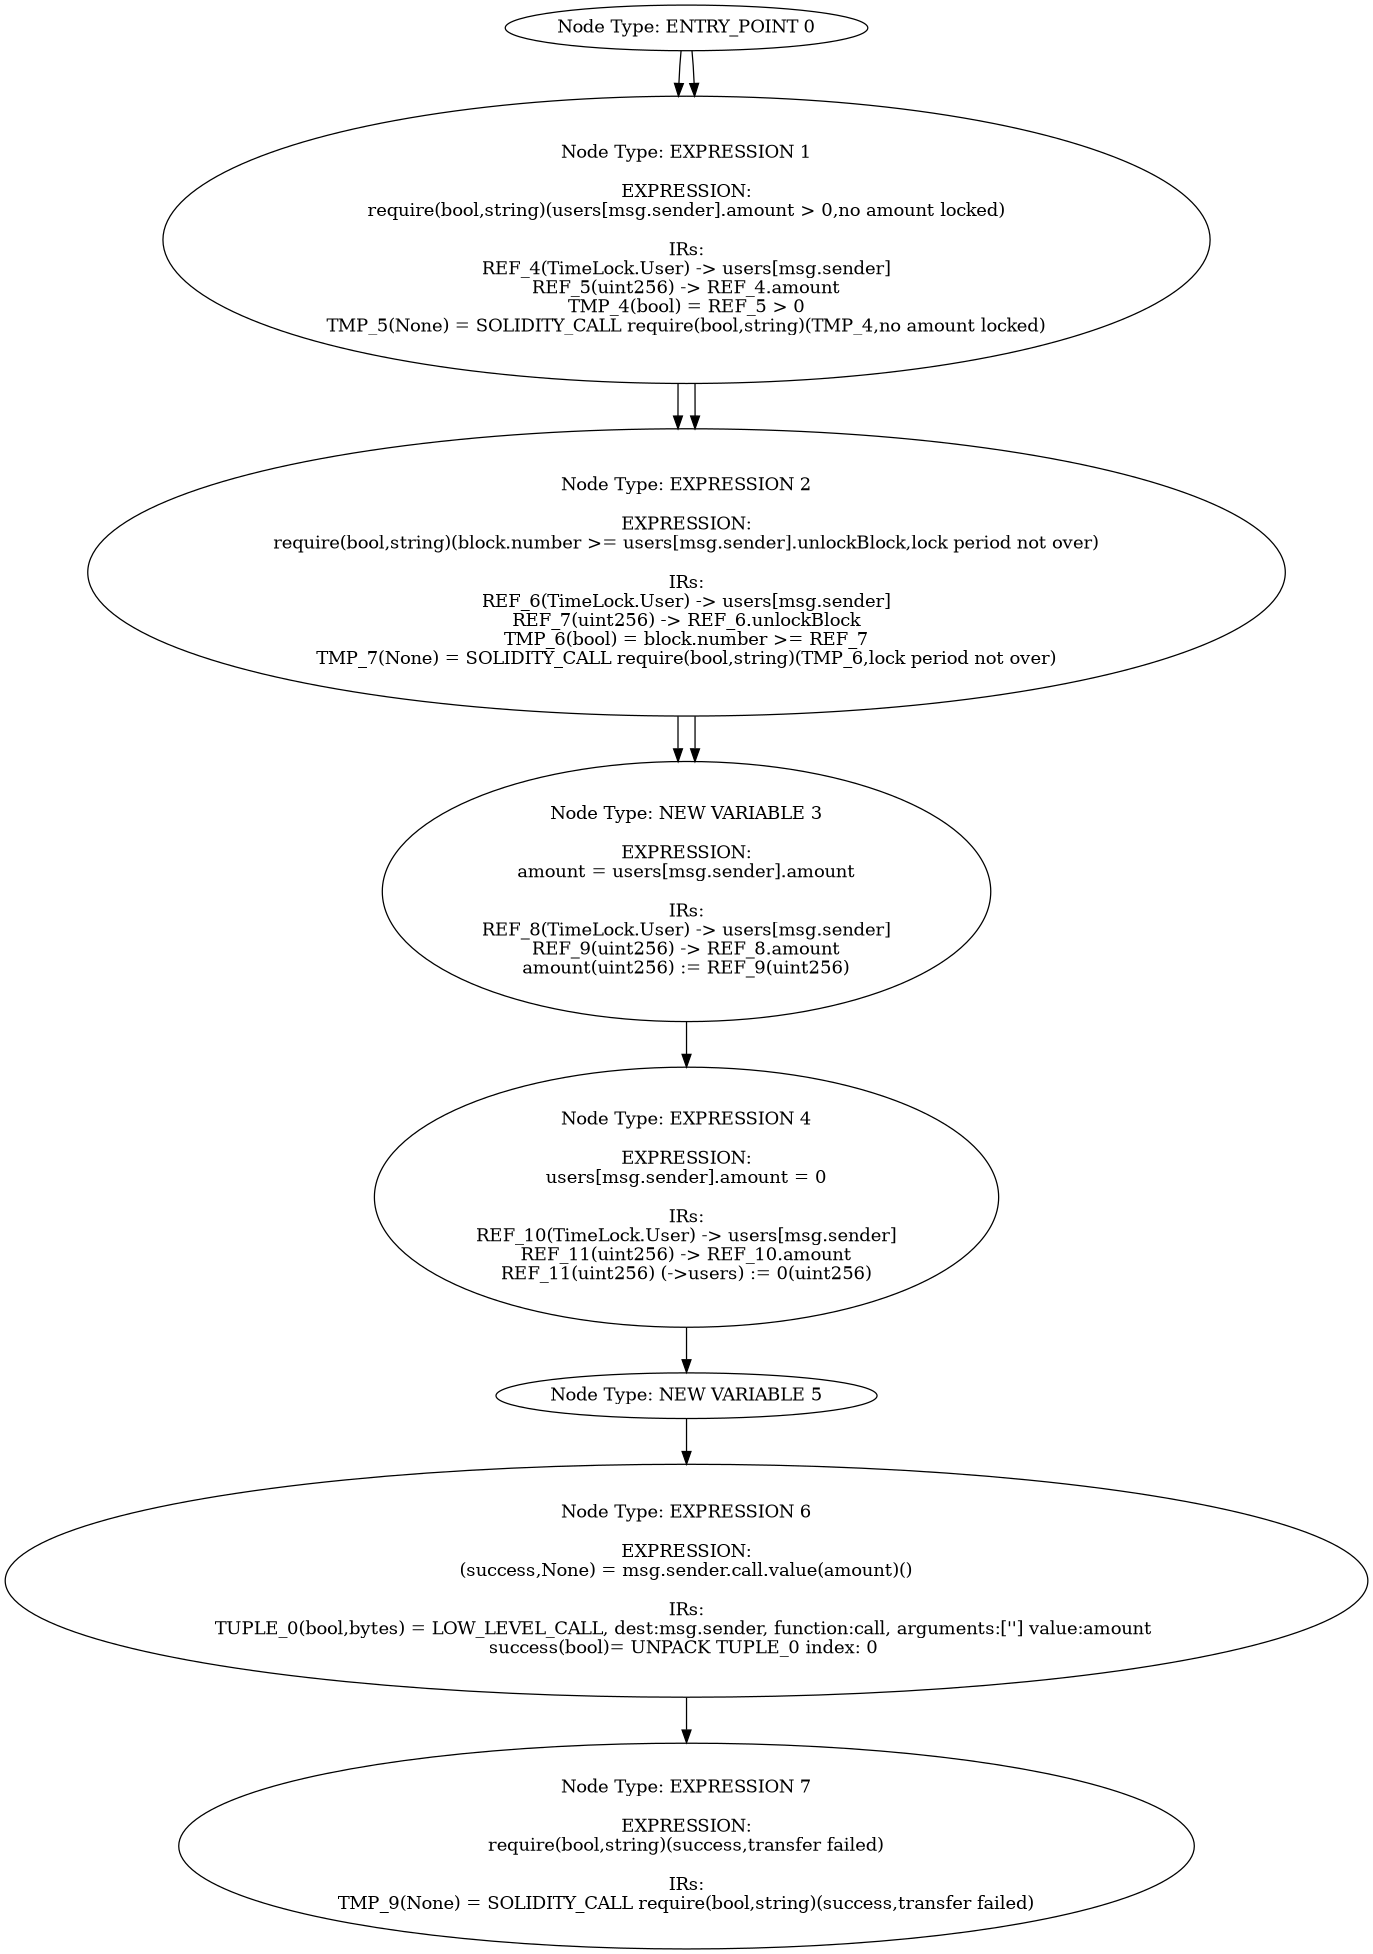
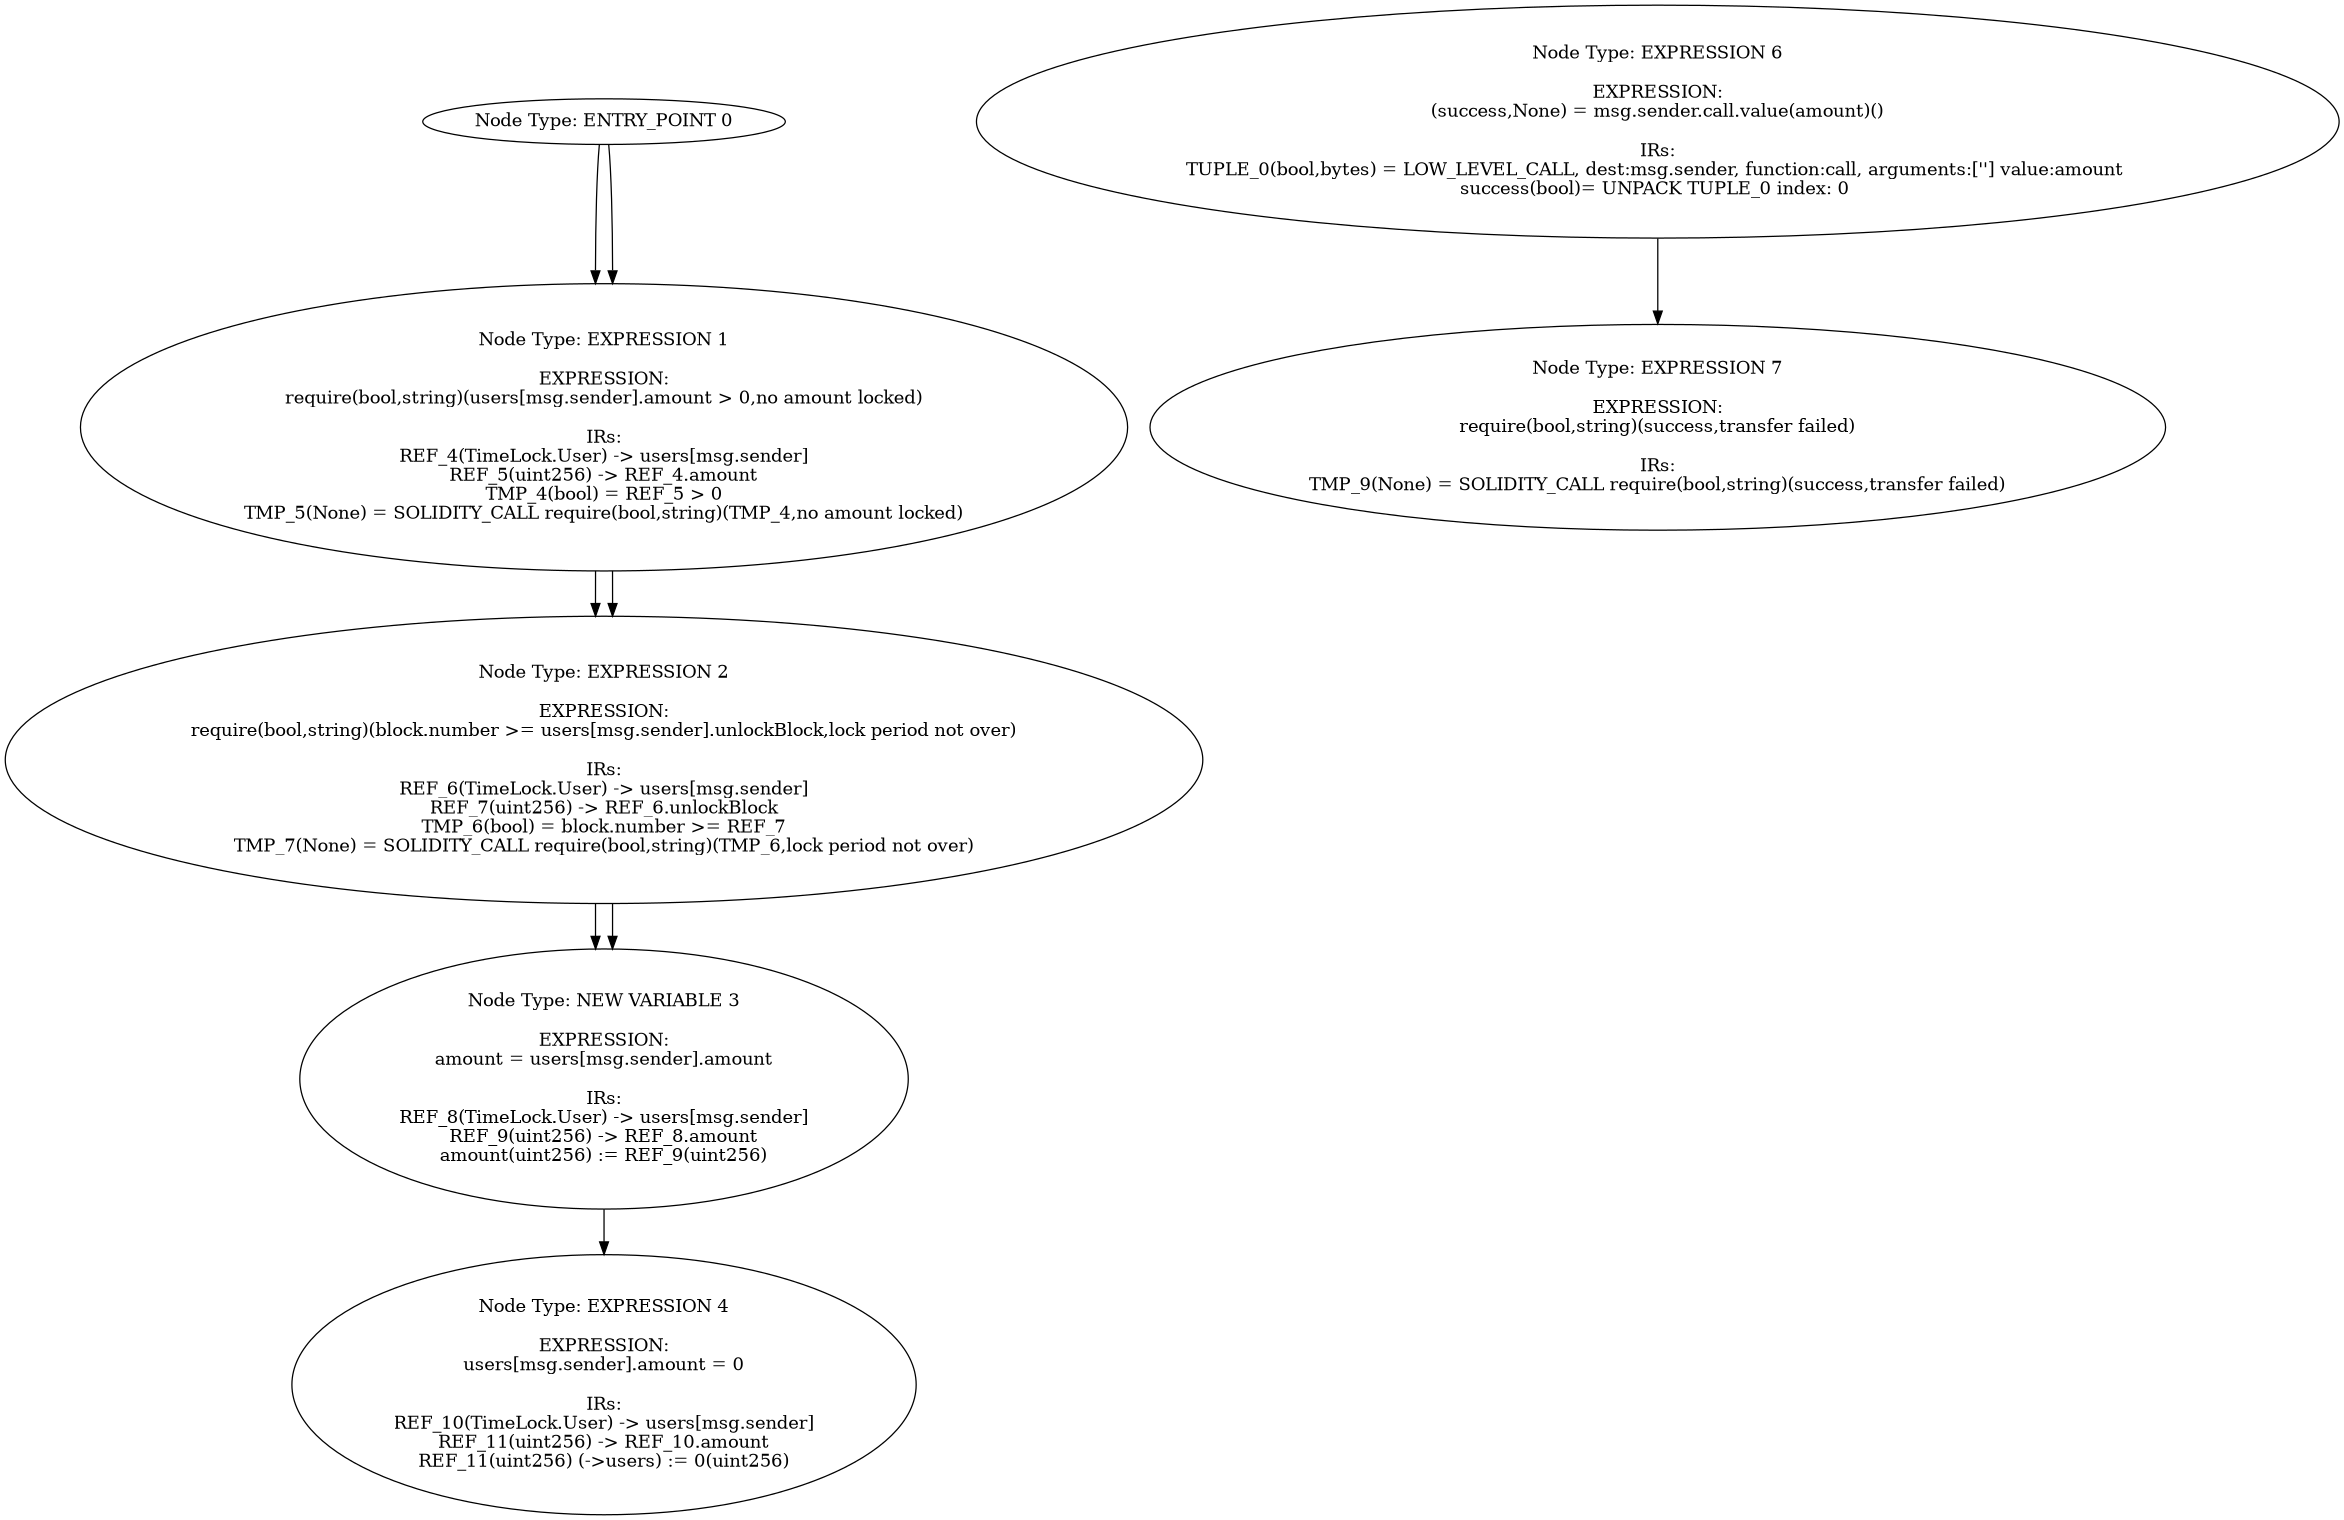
(687, 1396) -> none
